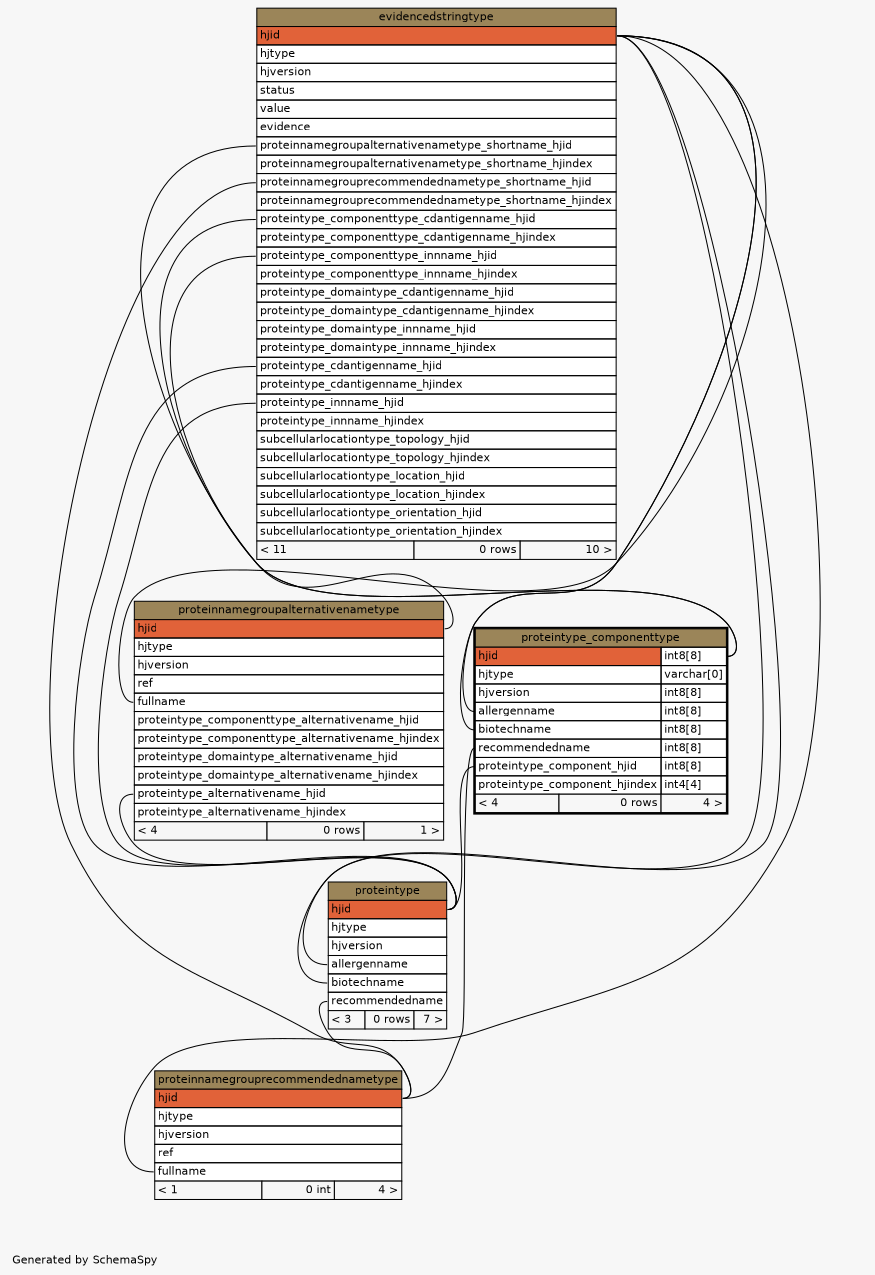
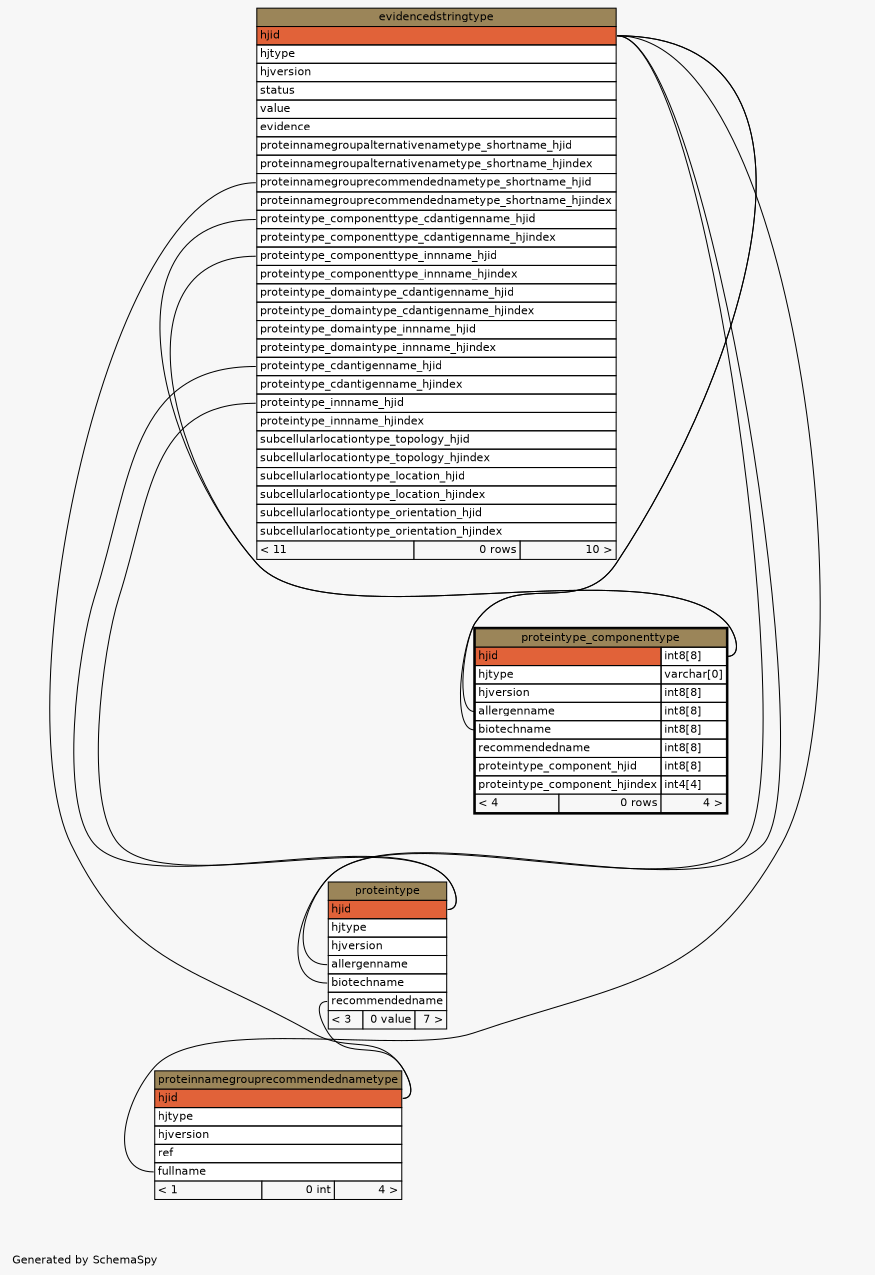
(288, 721) -> none
(461, 838) -> none
(464, 938) -> none
(392, 1019) -> (391, 1019)
